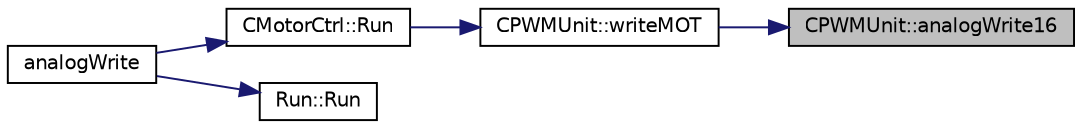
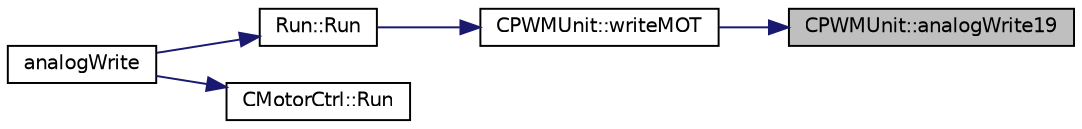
(435, 27) -> (419, 27)
(931, 27) -> (931, 27)
